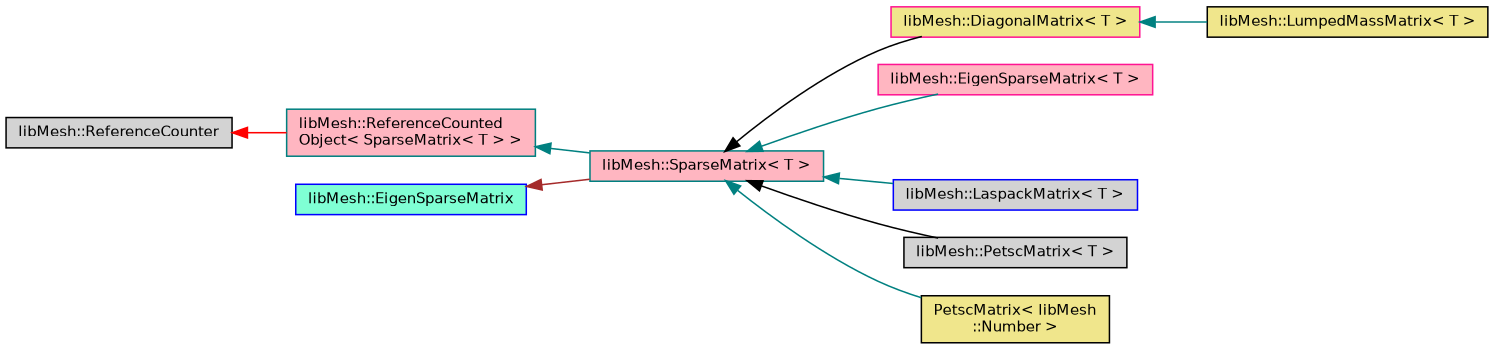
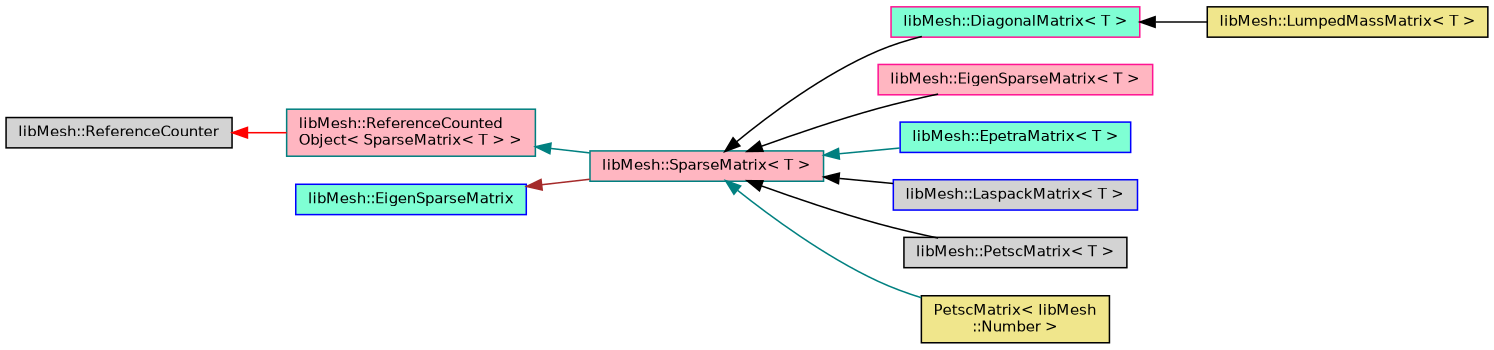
(1015, 22) -> (1015, 22)
(1181, 22) -> (1181, 22)
(849, 117) -> (849, 117)
none -> (1015, 137)
(866, 181) -> (866, 181)
